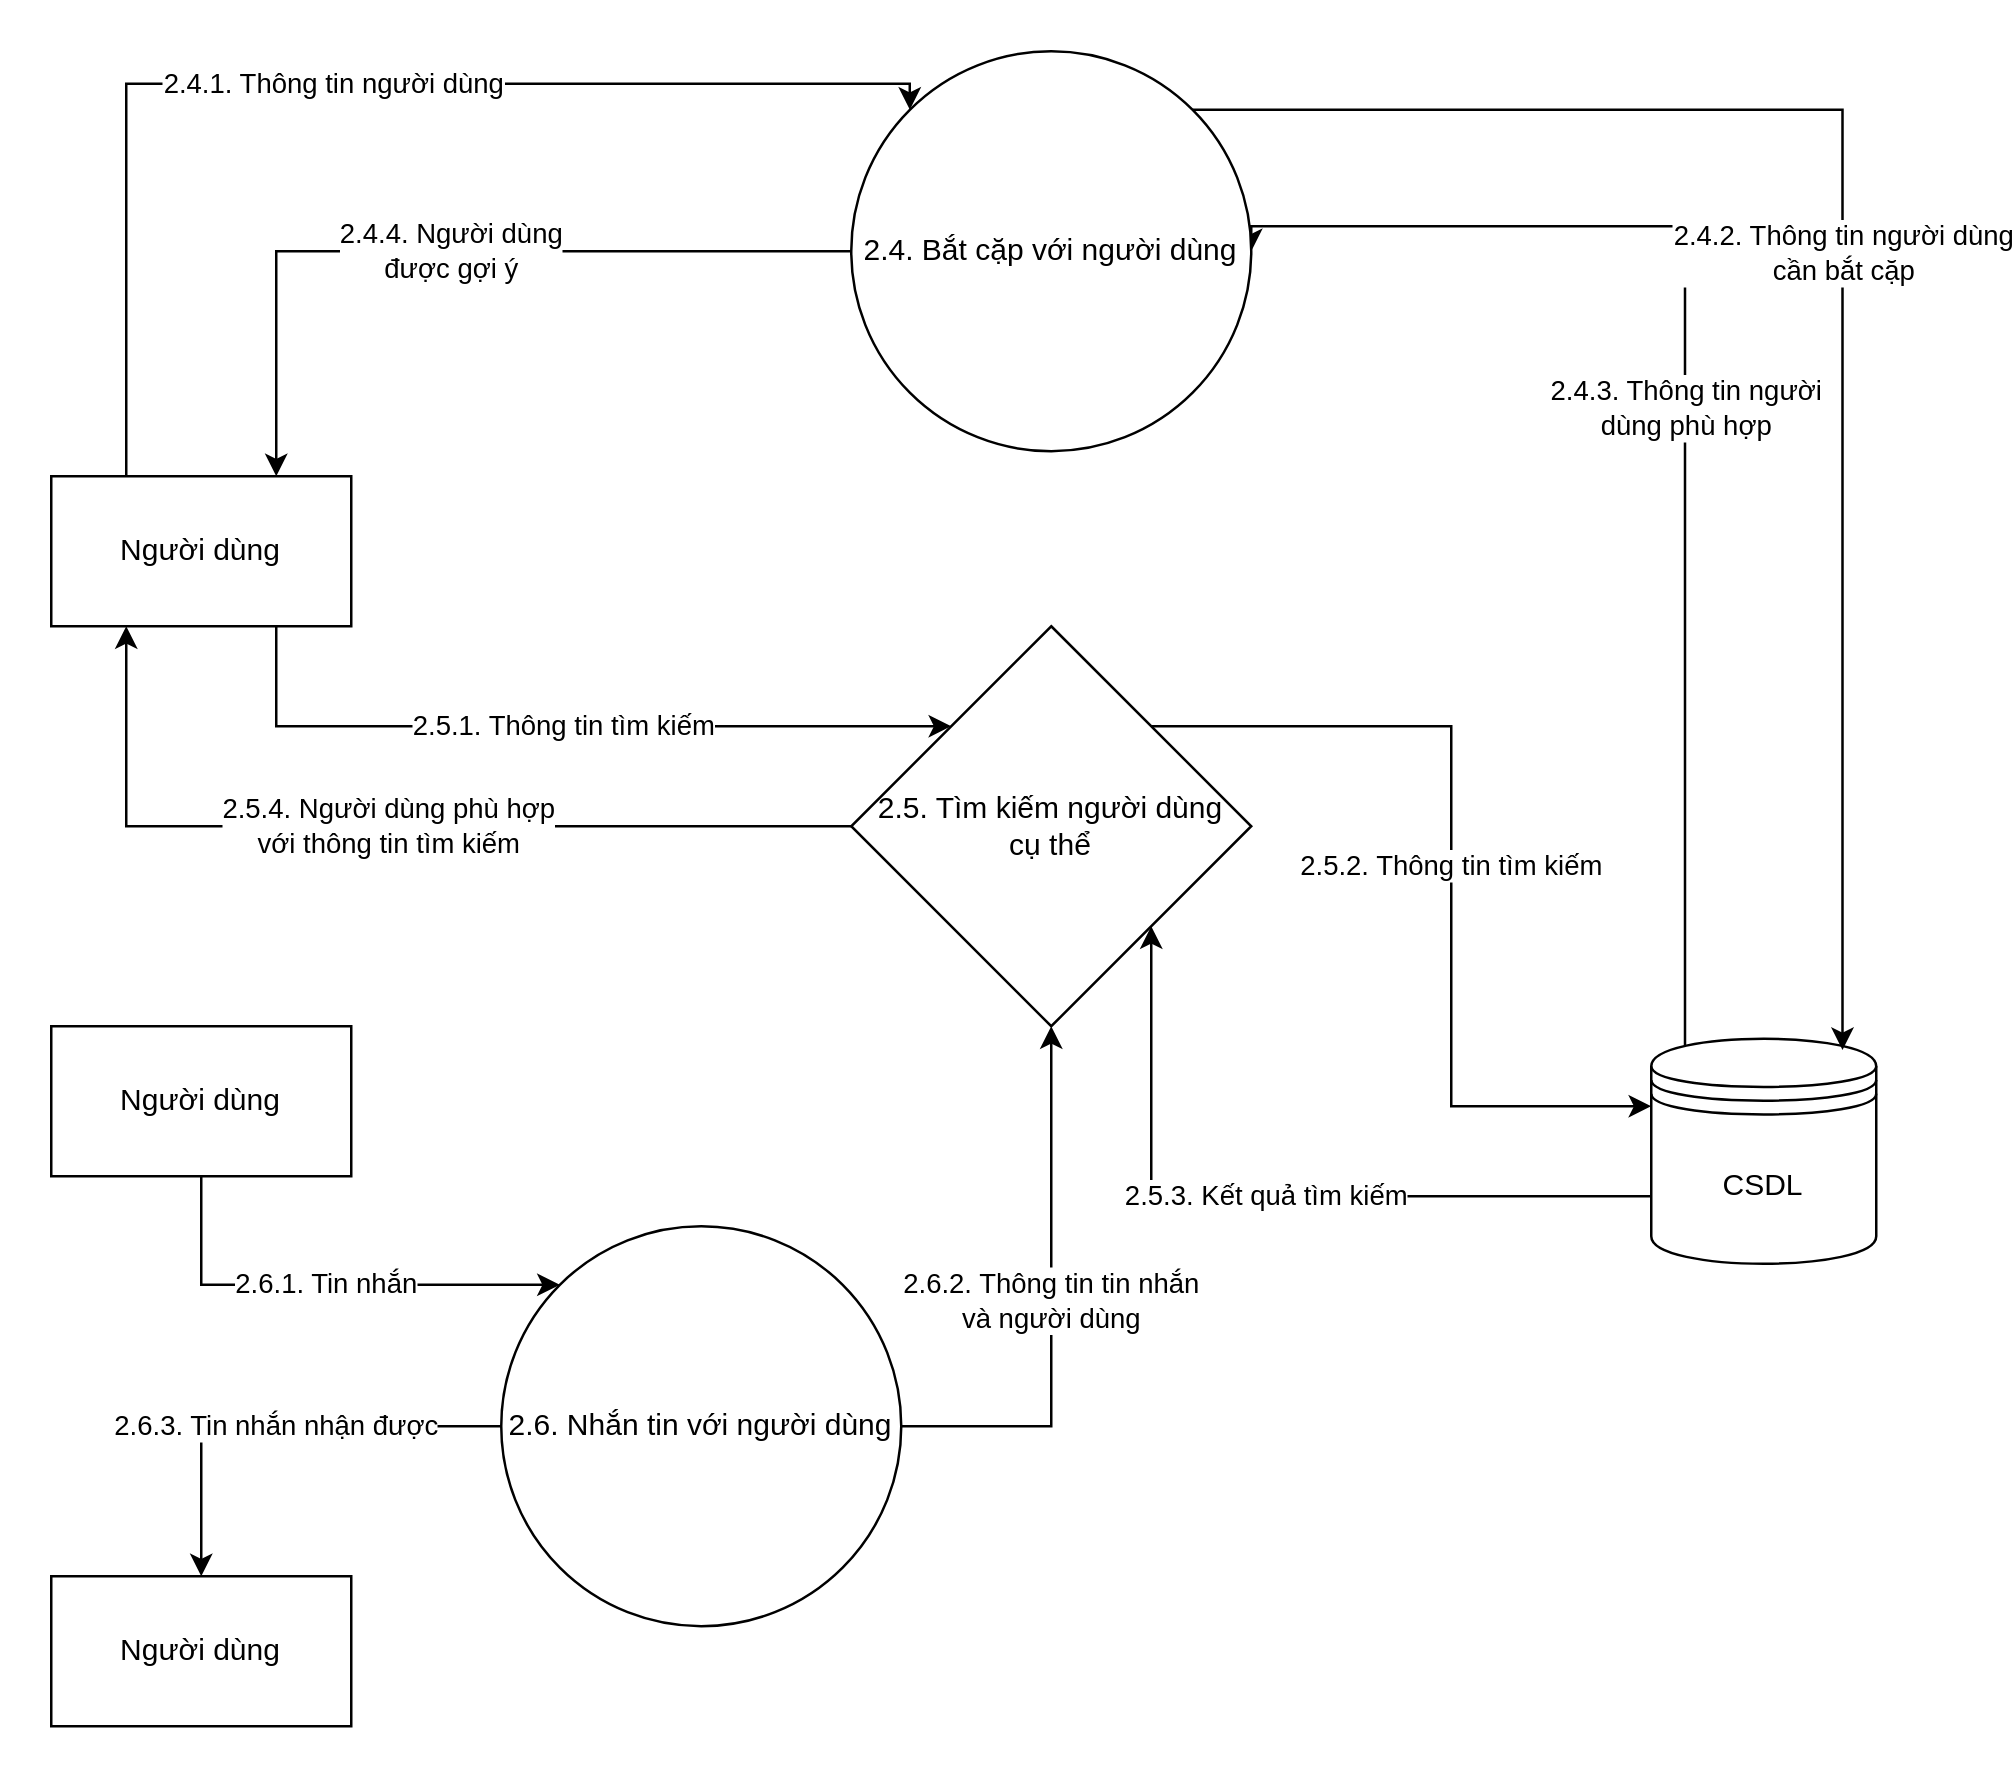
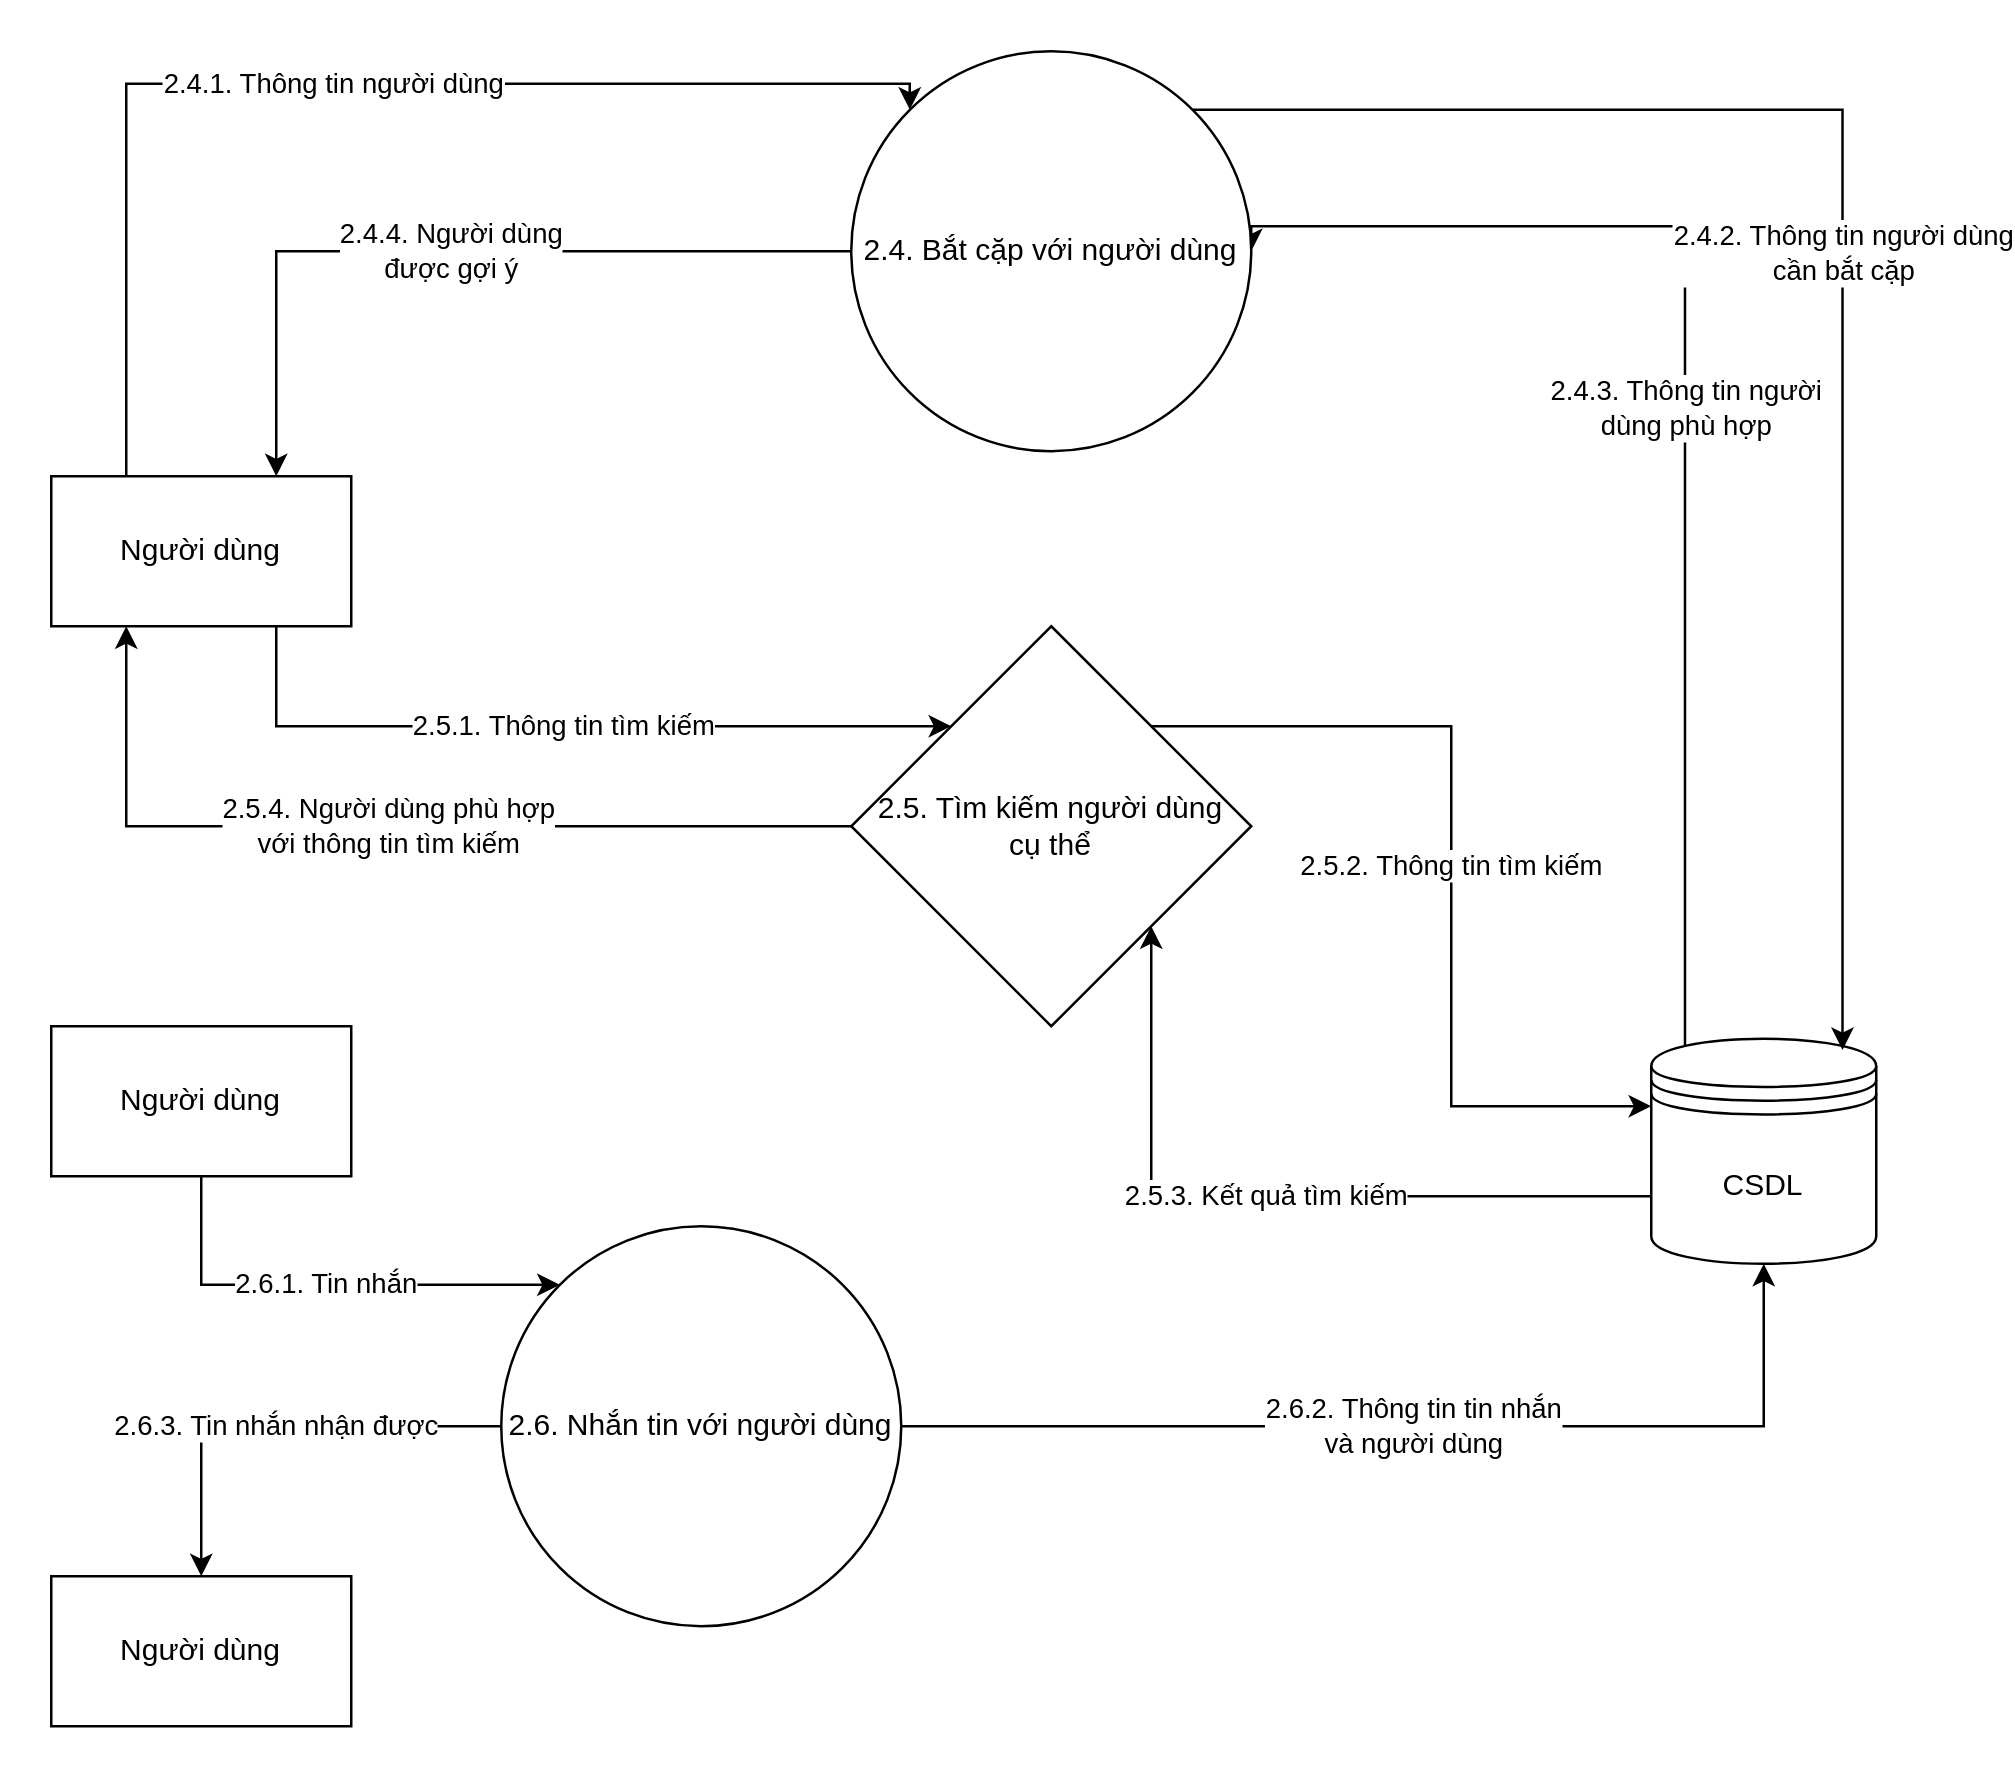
(1051, 1155) -> (1735, 1426)
